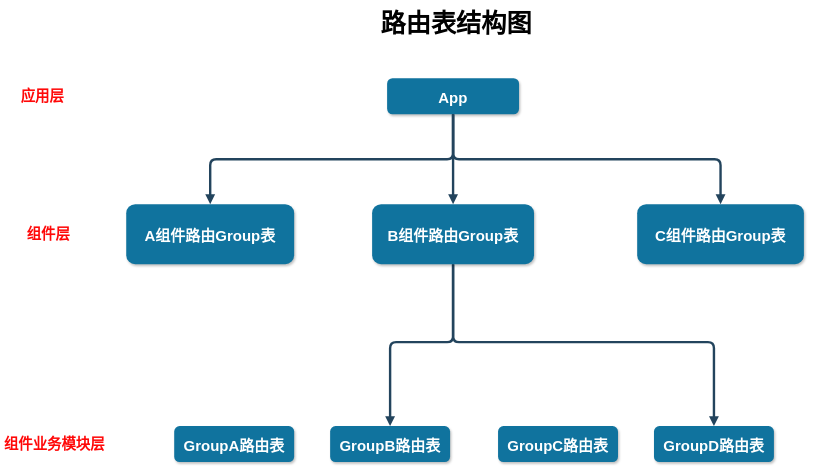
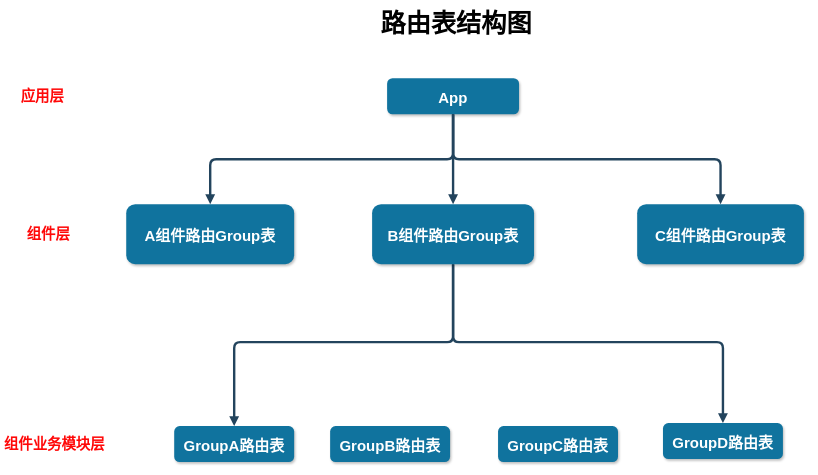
none -> (276, 342)
(390, 380) -> none
(714, 444) -> (723, 441)
